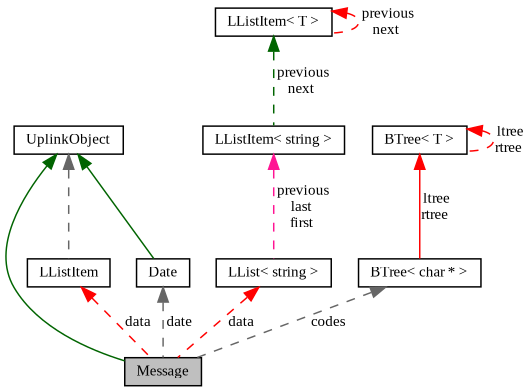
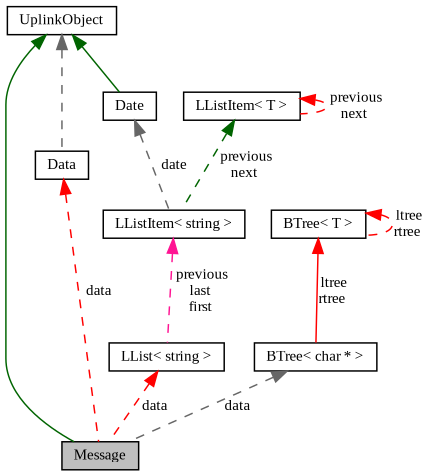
(69, 273) -> (62, 165)
(327, 322) -> (236, 406)
(163, 330) -> (155, 172)
